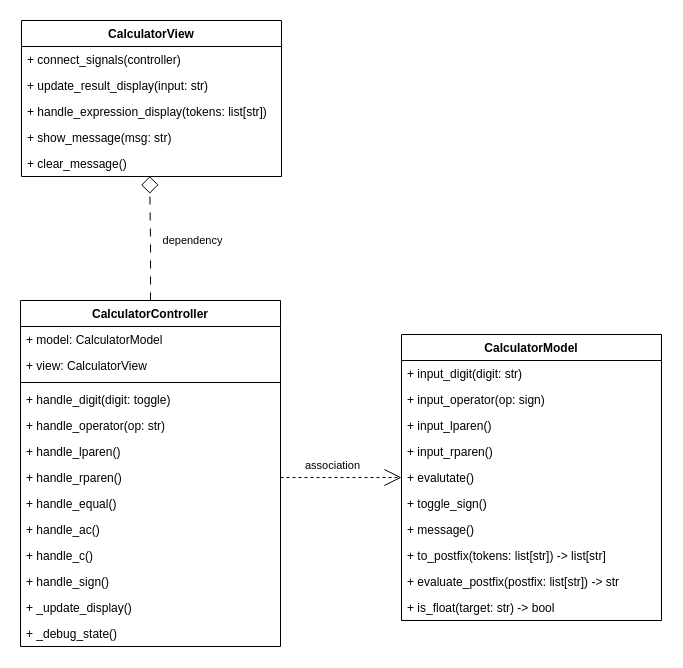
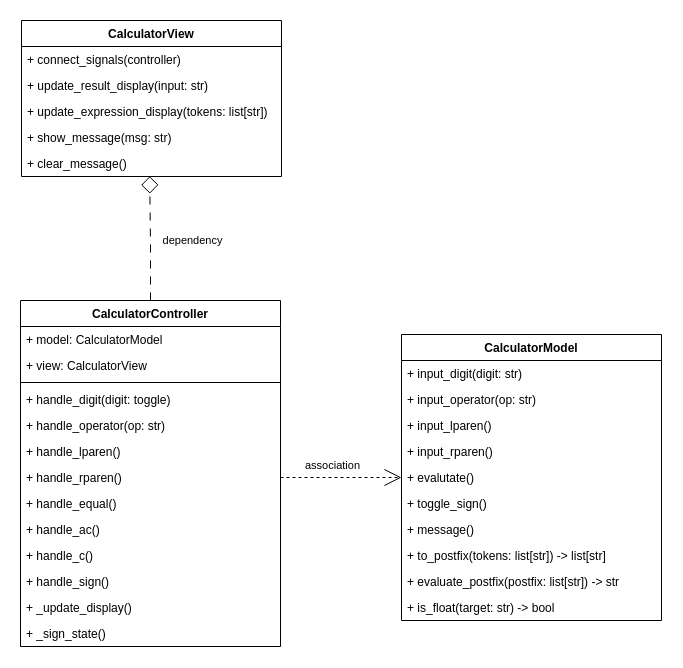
(153, 120) -> (153, 120)
(487, 401) -> (485, 401)
(79, 635) -> (74, 635)
